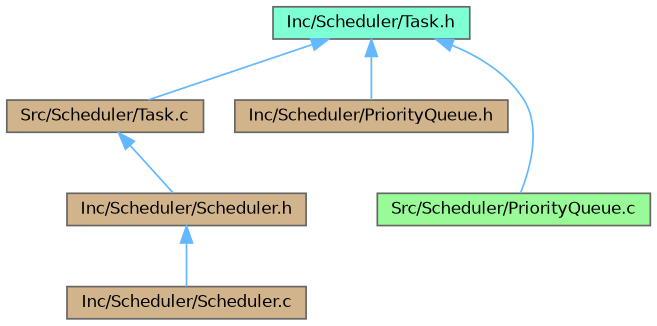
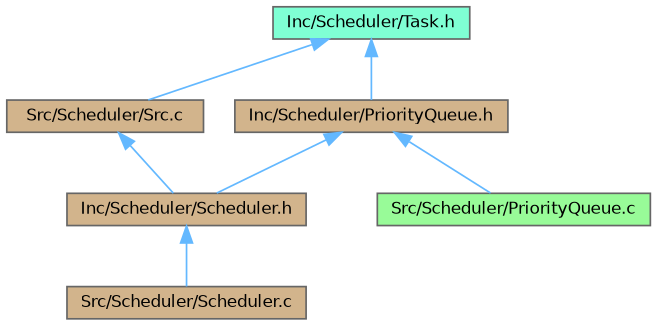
(525, 102) -> (450, 167)
(105, 116) -> (105, 116)
none -> (271, 166)
(187, 303) -> (187, 303)
